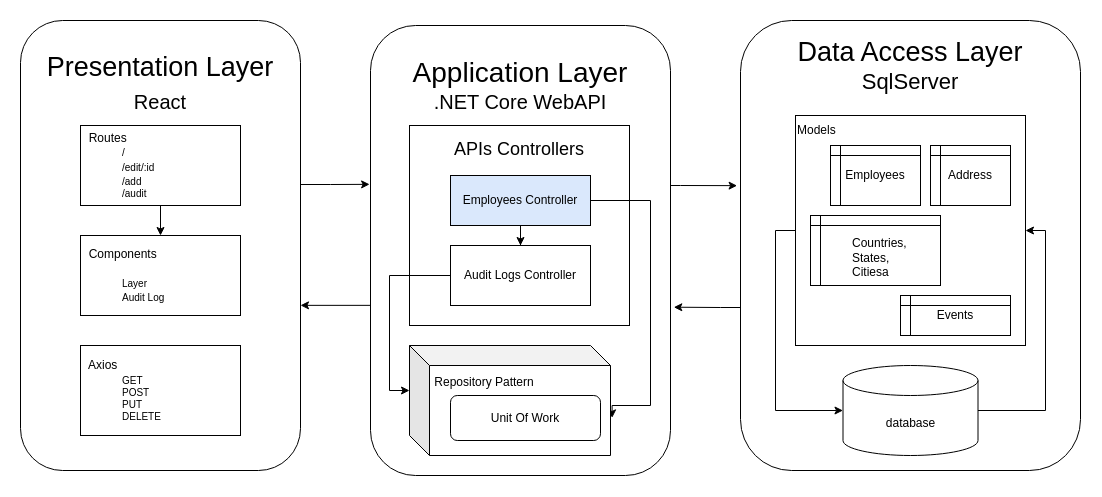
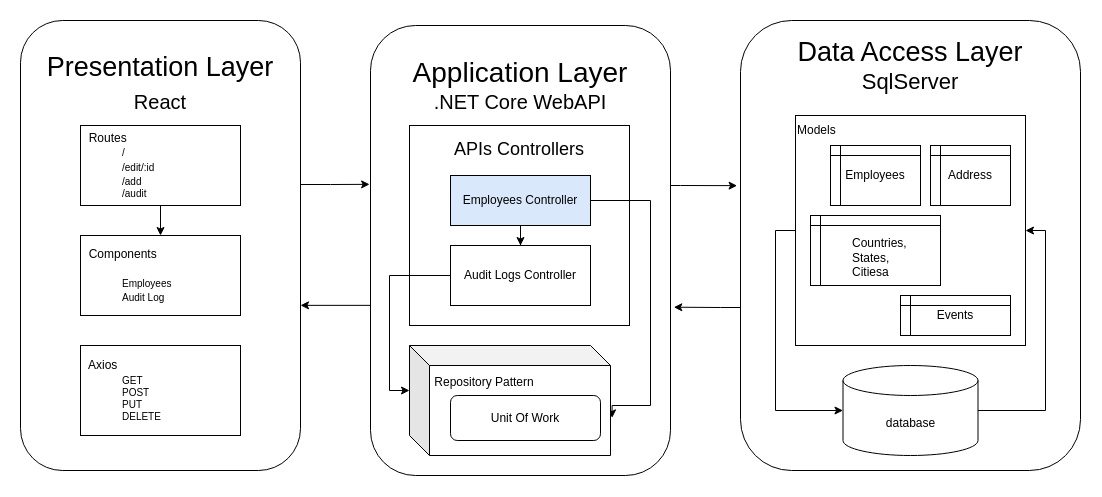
(116, 276) -> (116, 276)
